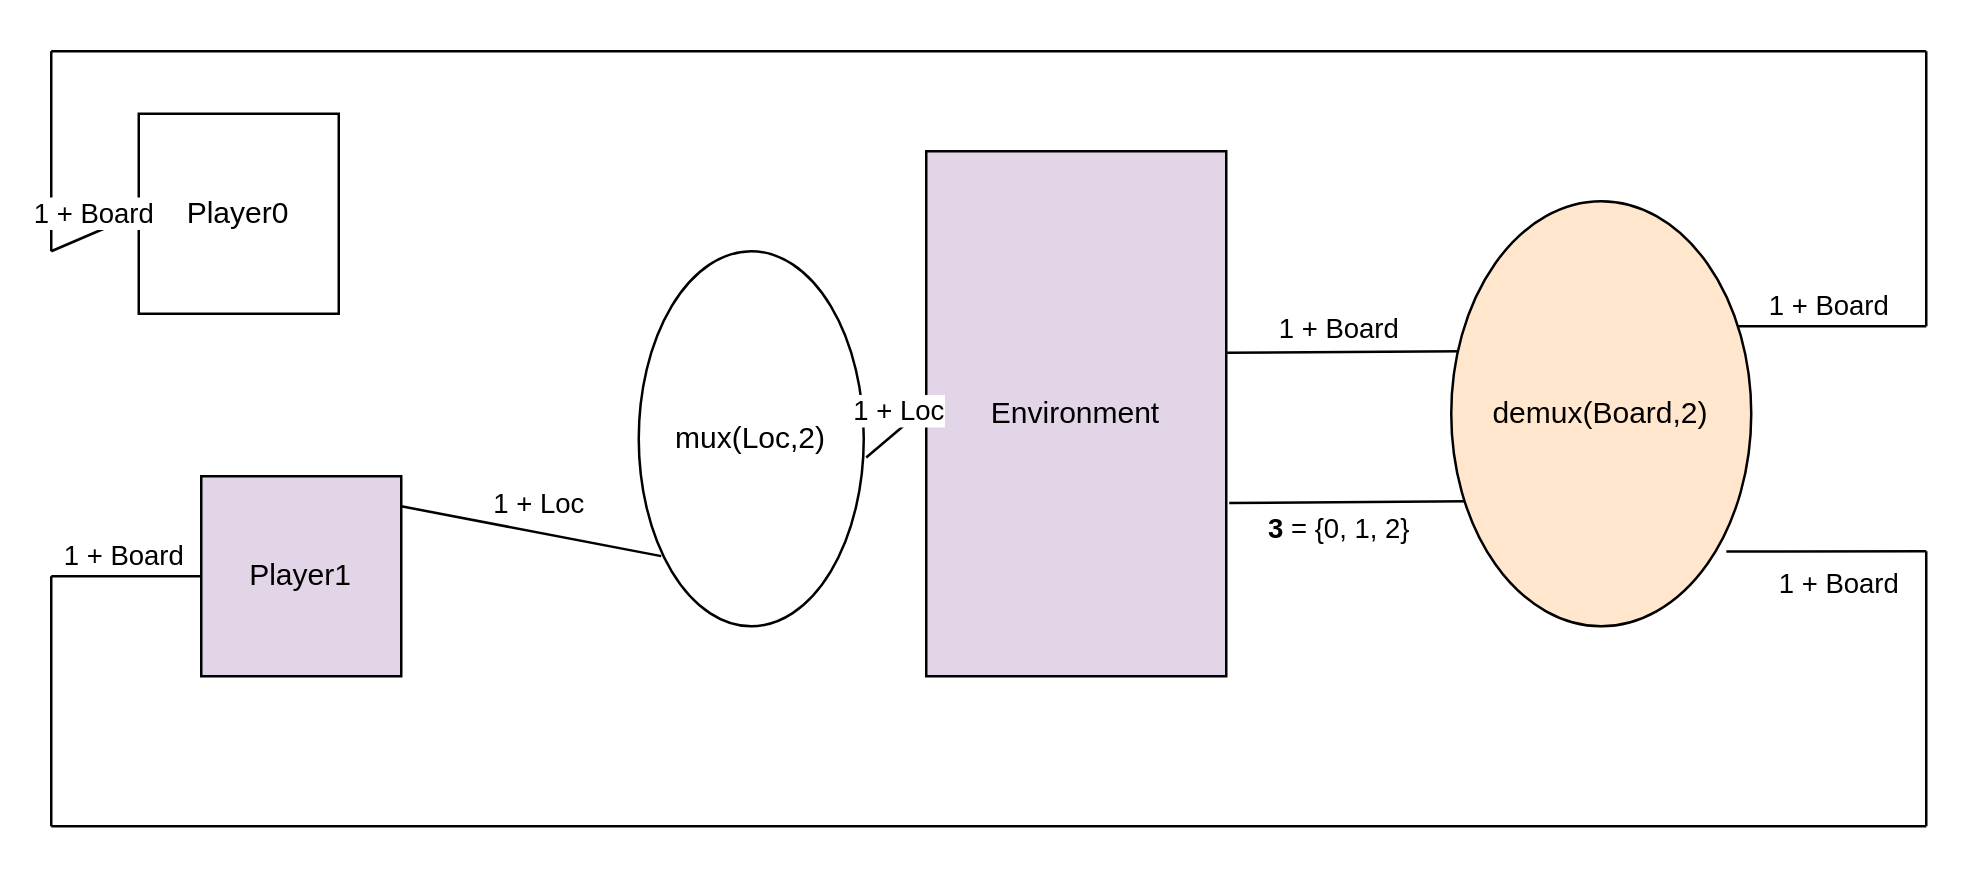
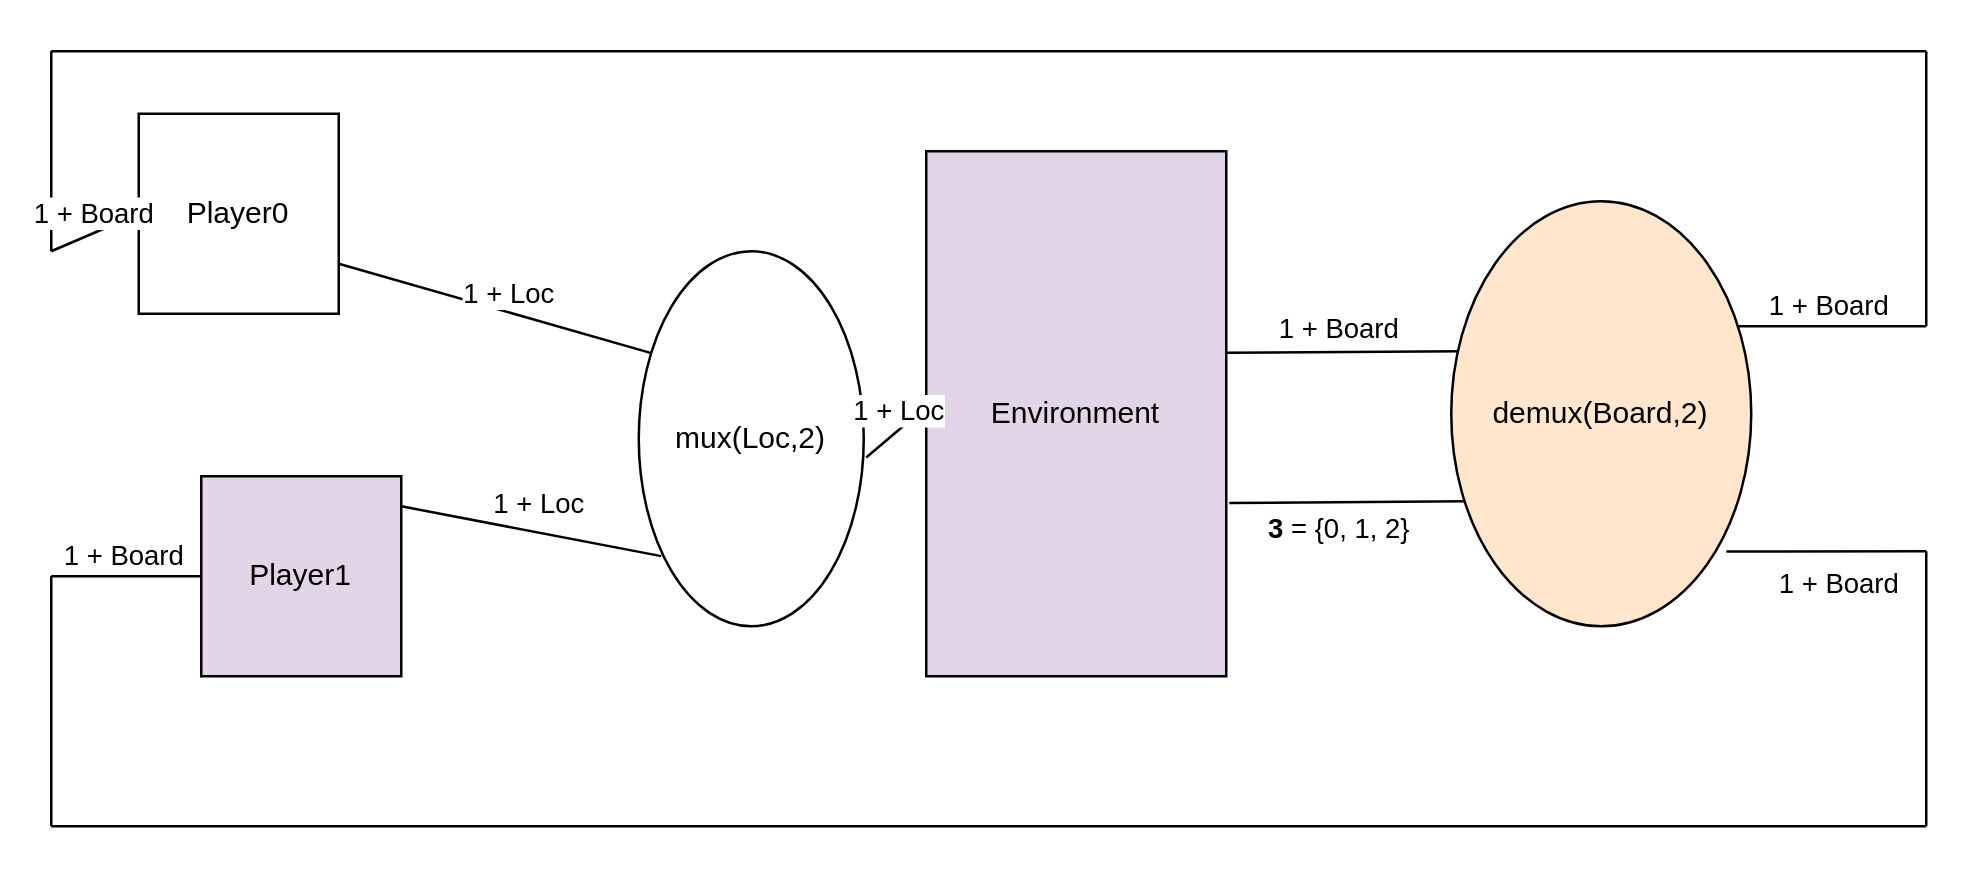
none -> (573, 331)
